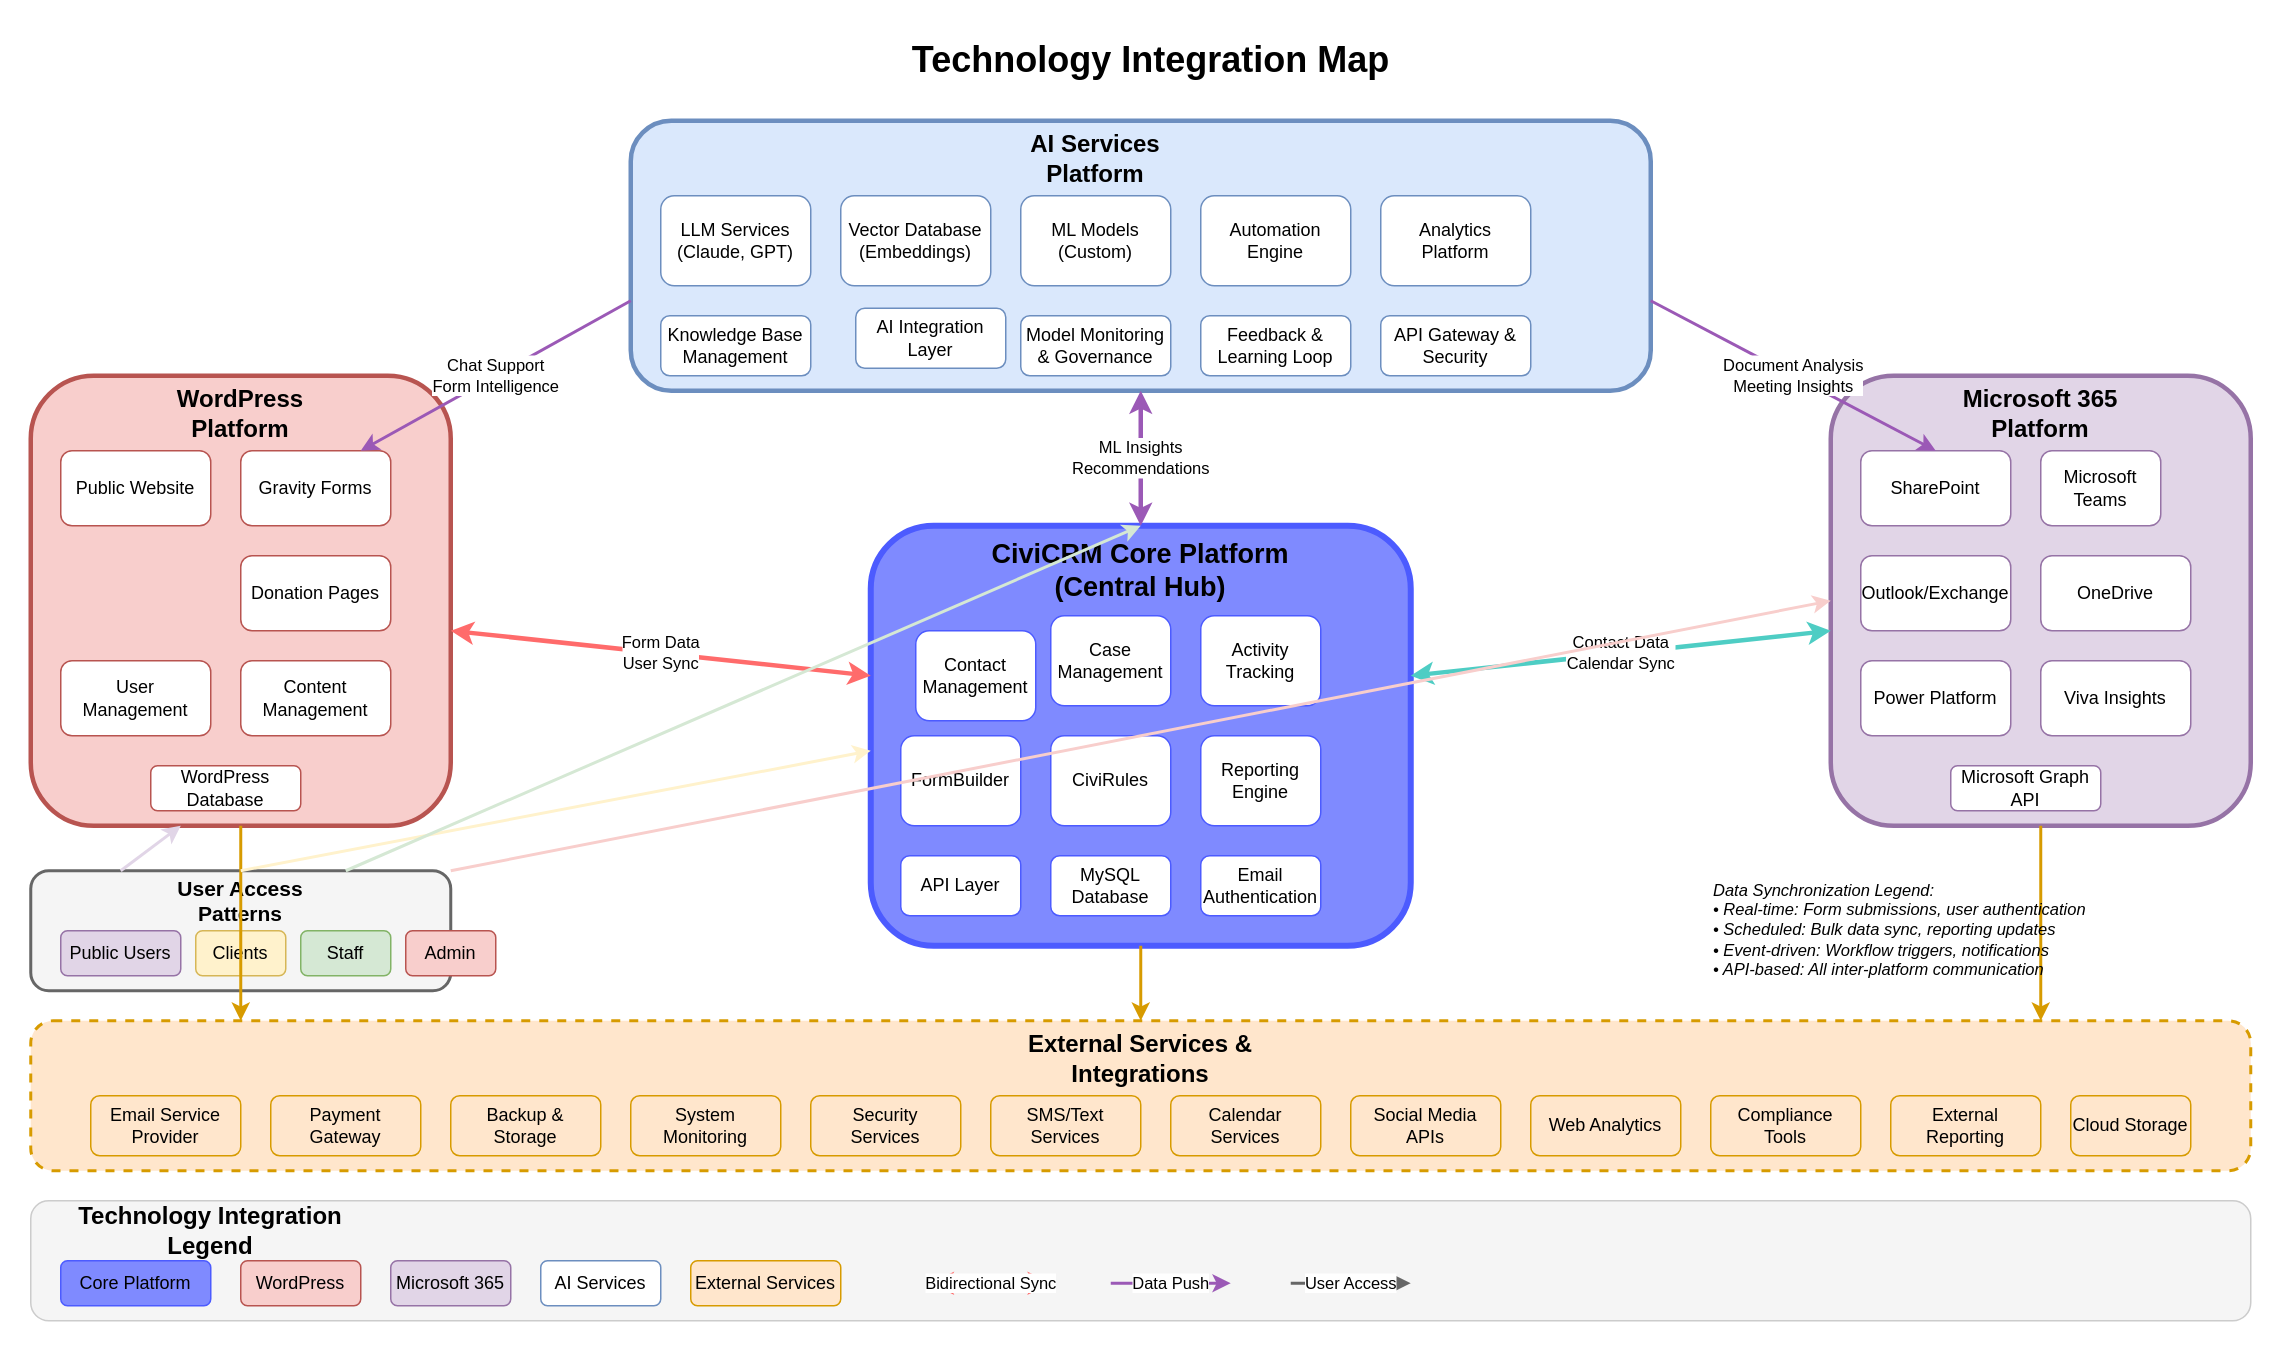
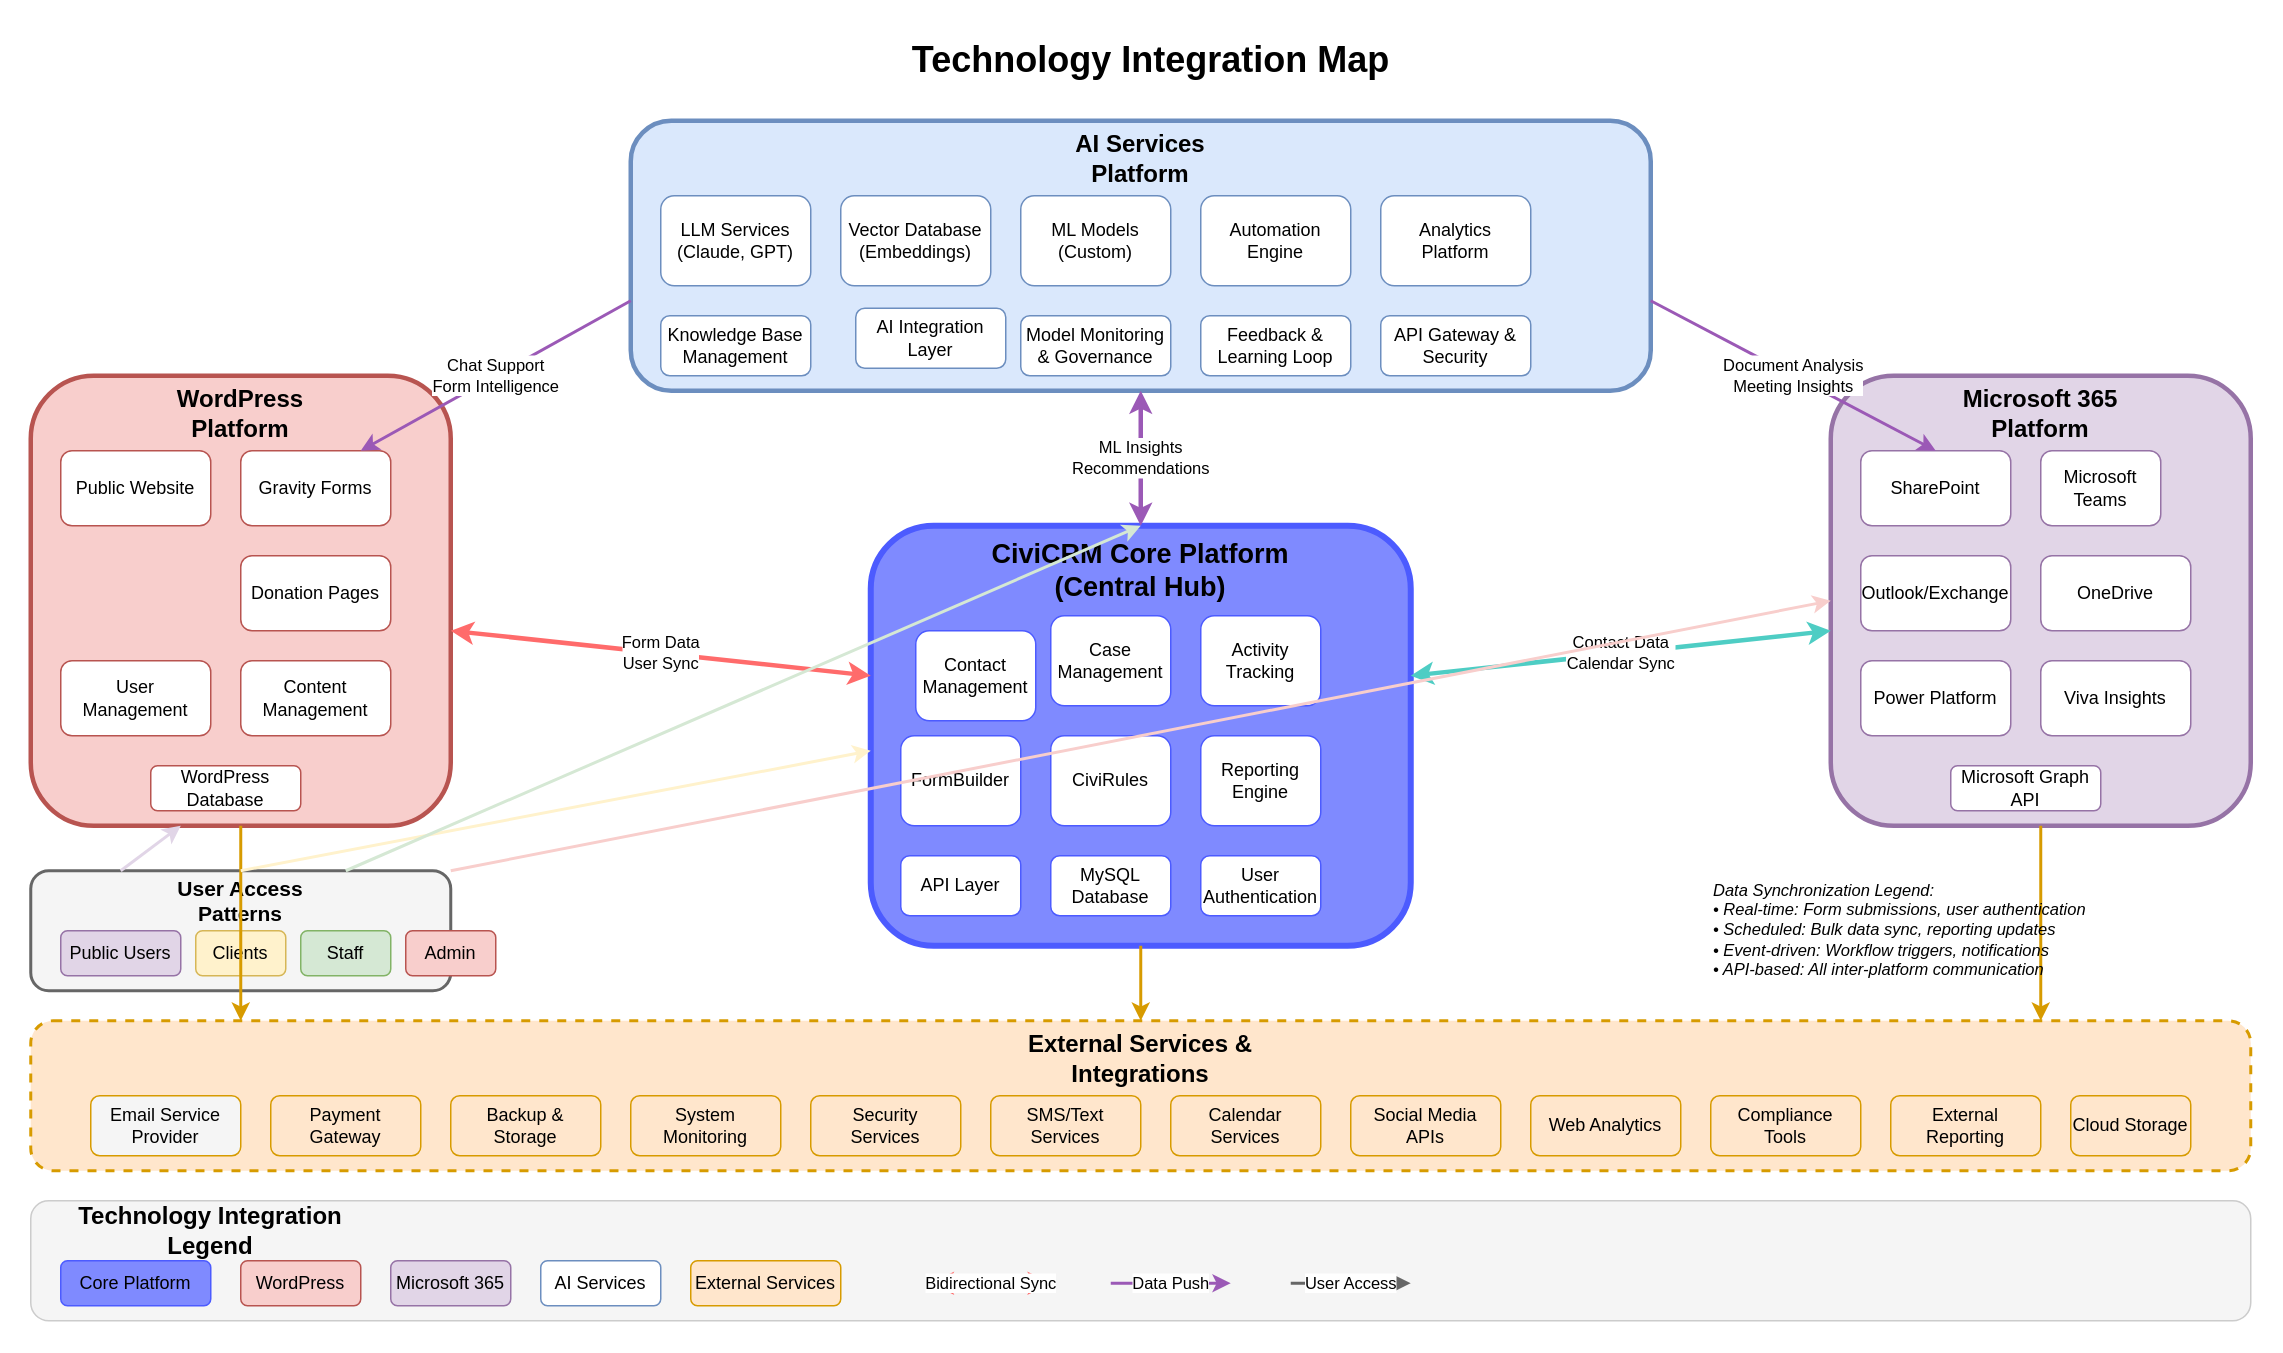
(1096, 158) -> (1141, 158)
(1261, 886) -> (1261, 886)
(166, 1126) -> (166, 1126)
